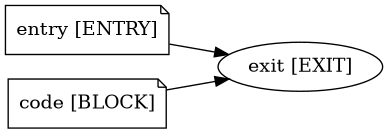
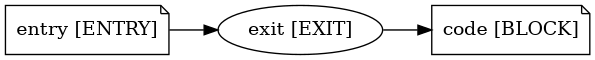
(191, 86) -> (400, 30)
